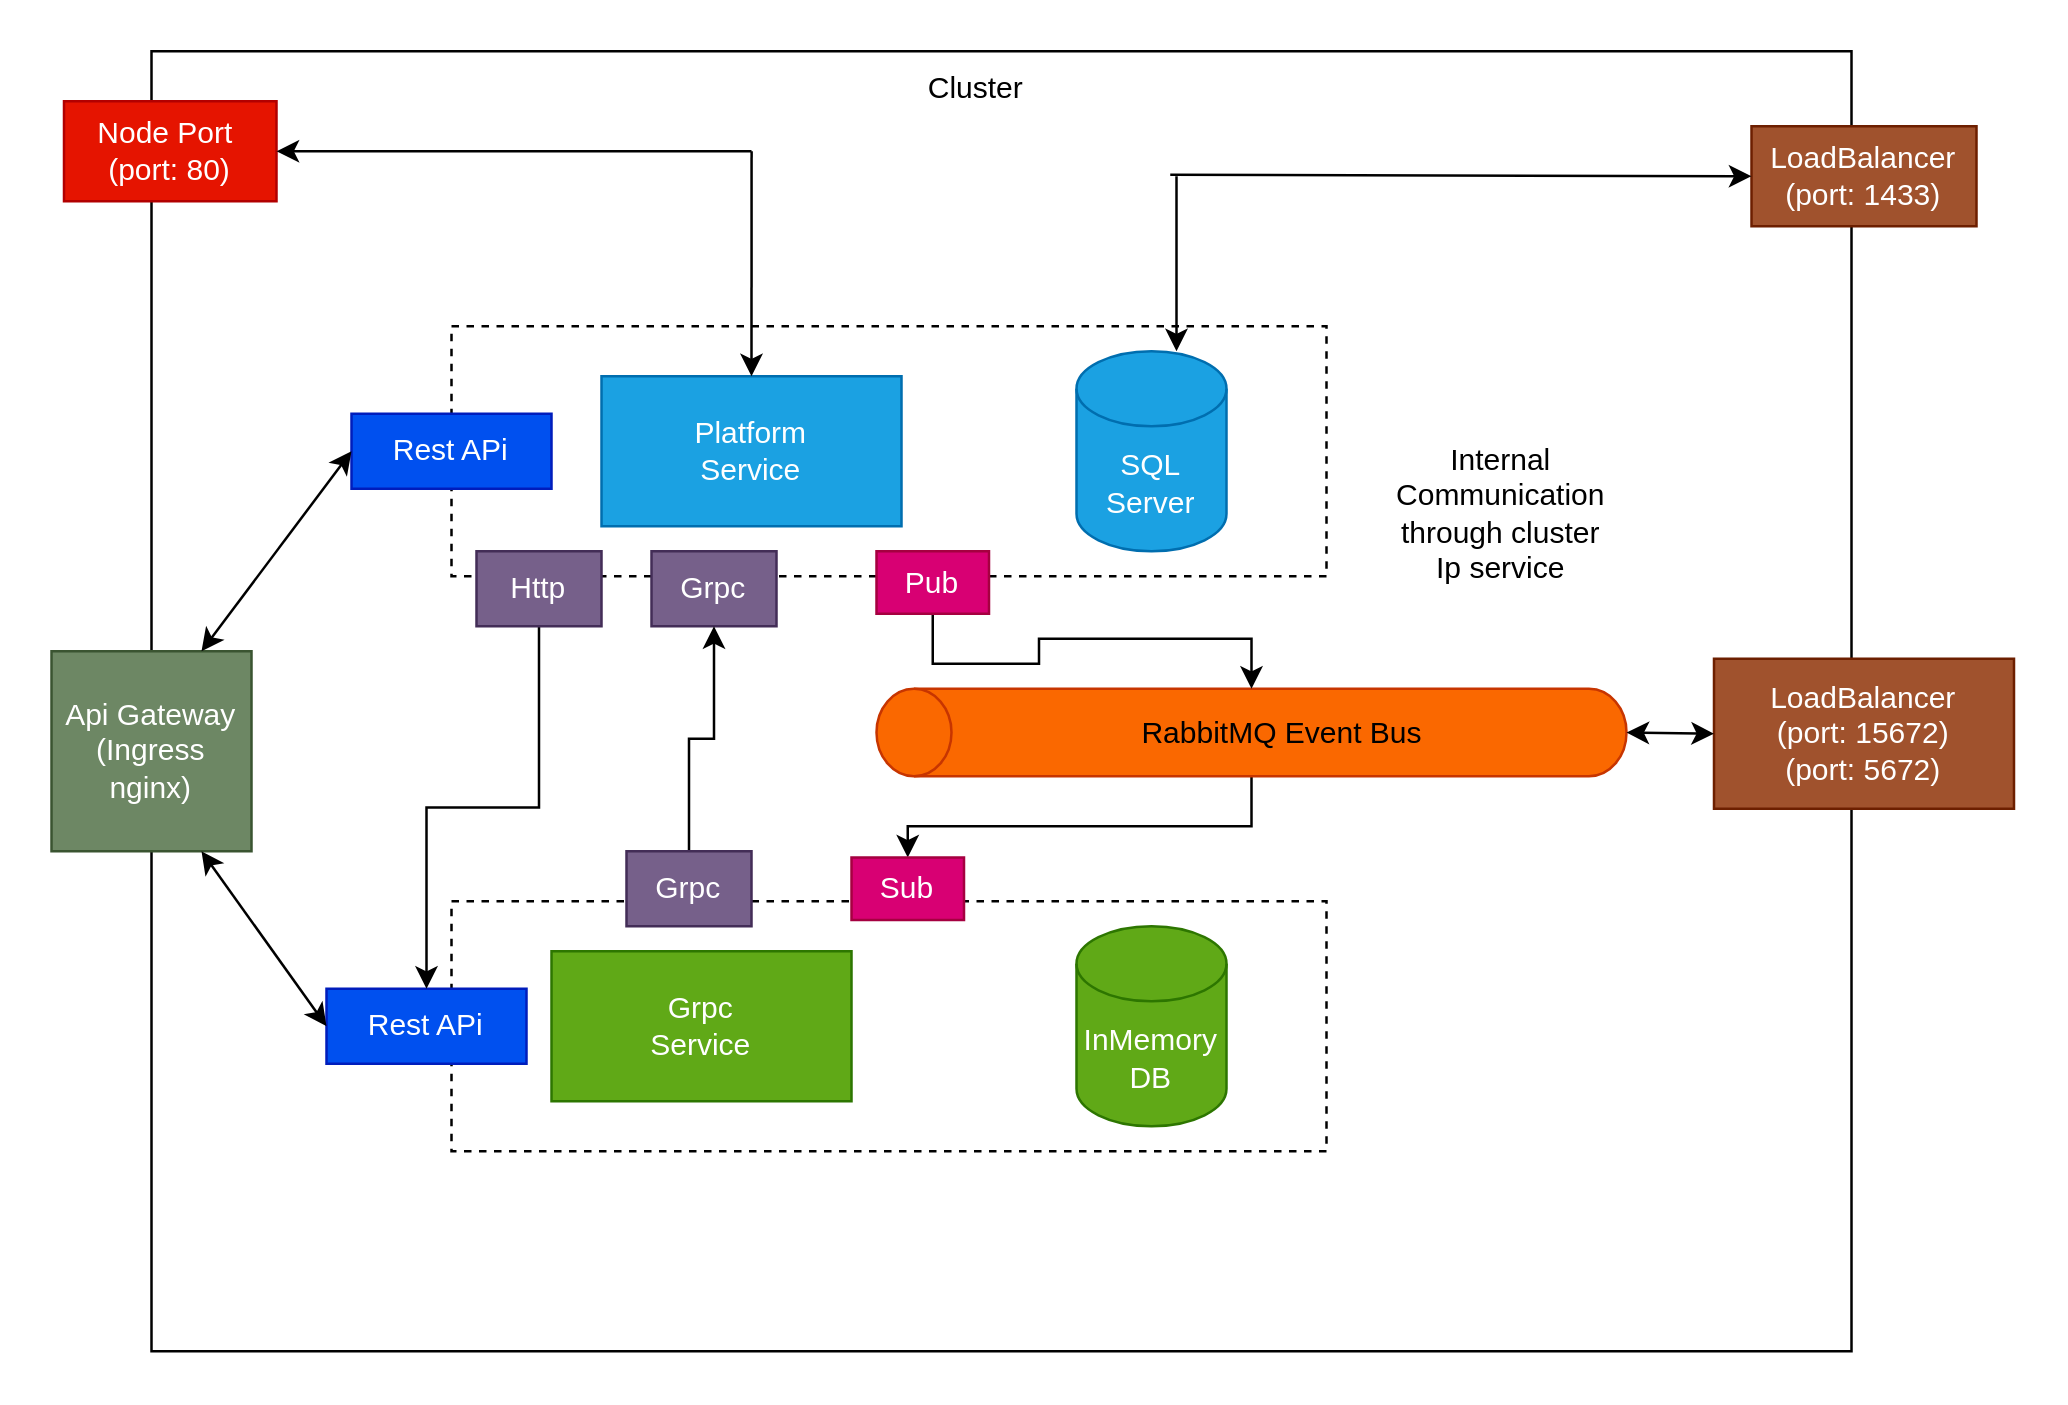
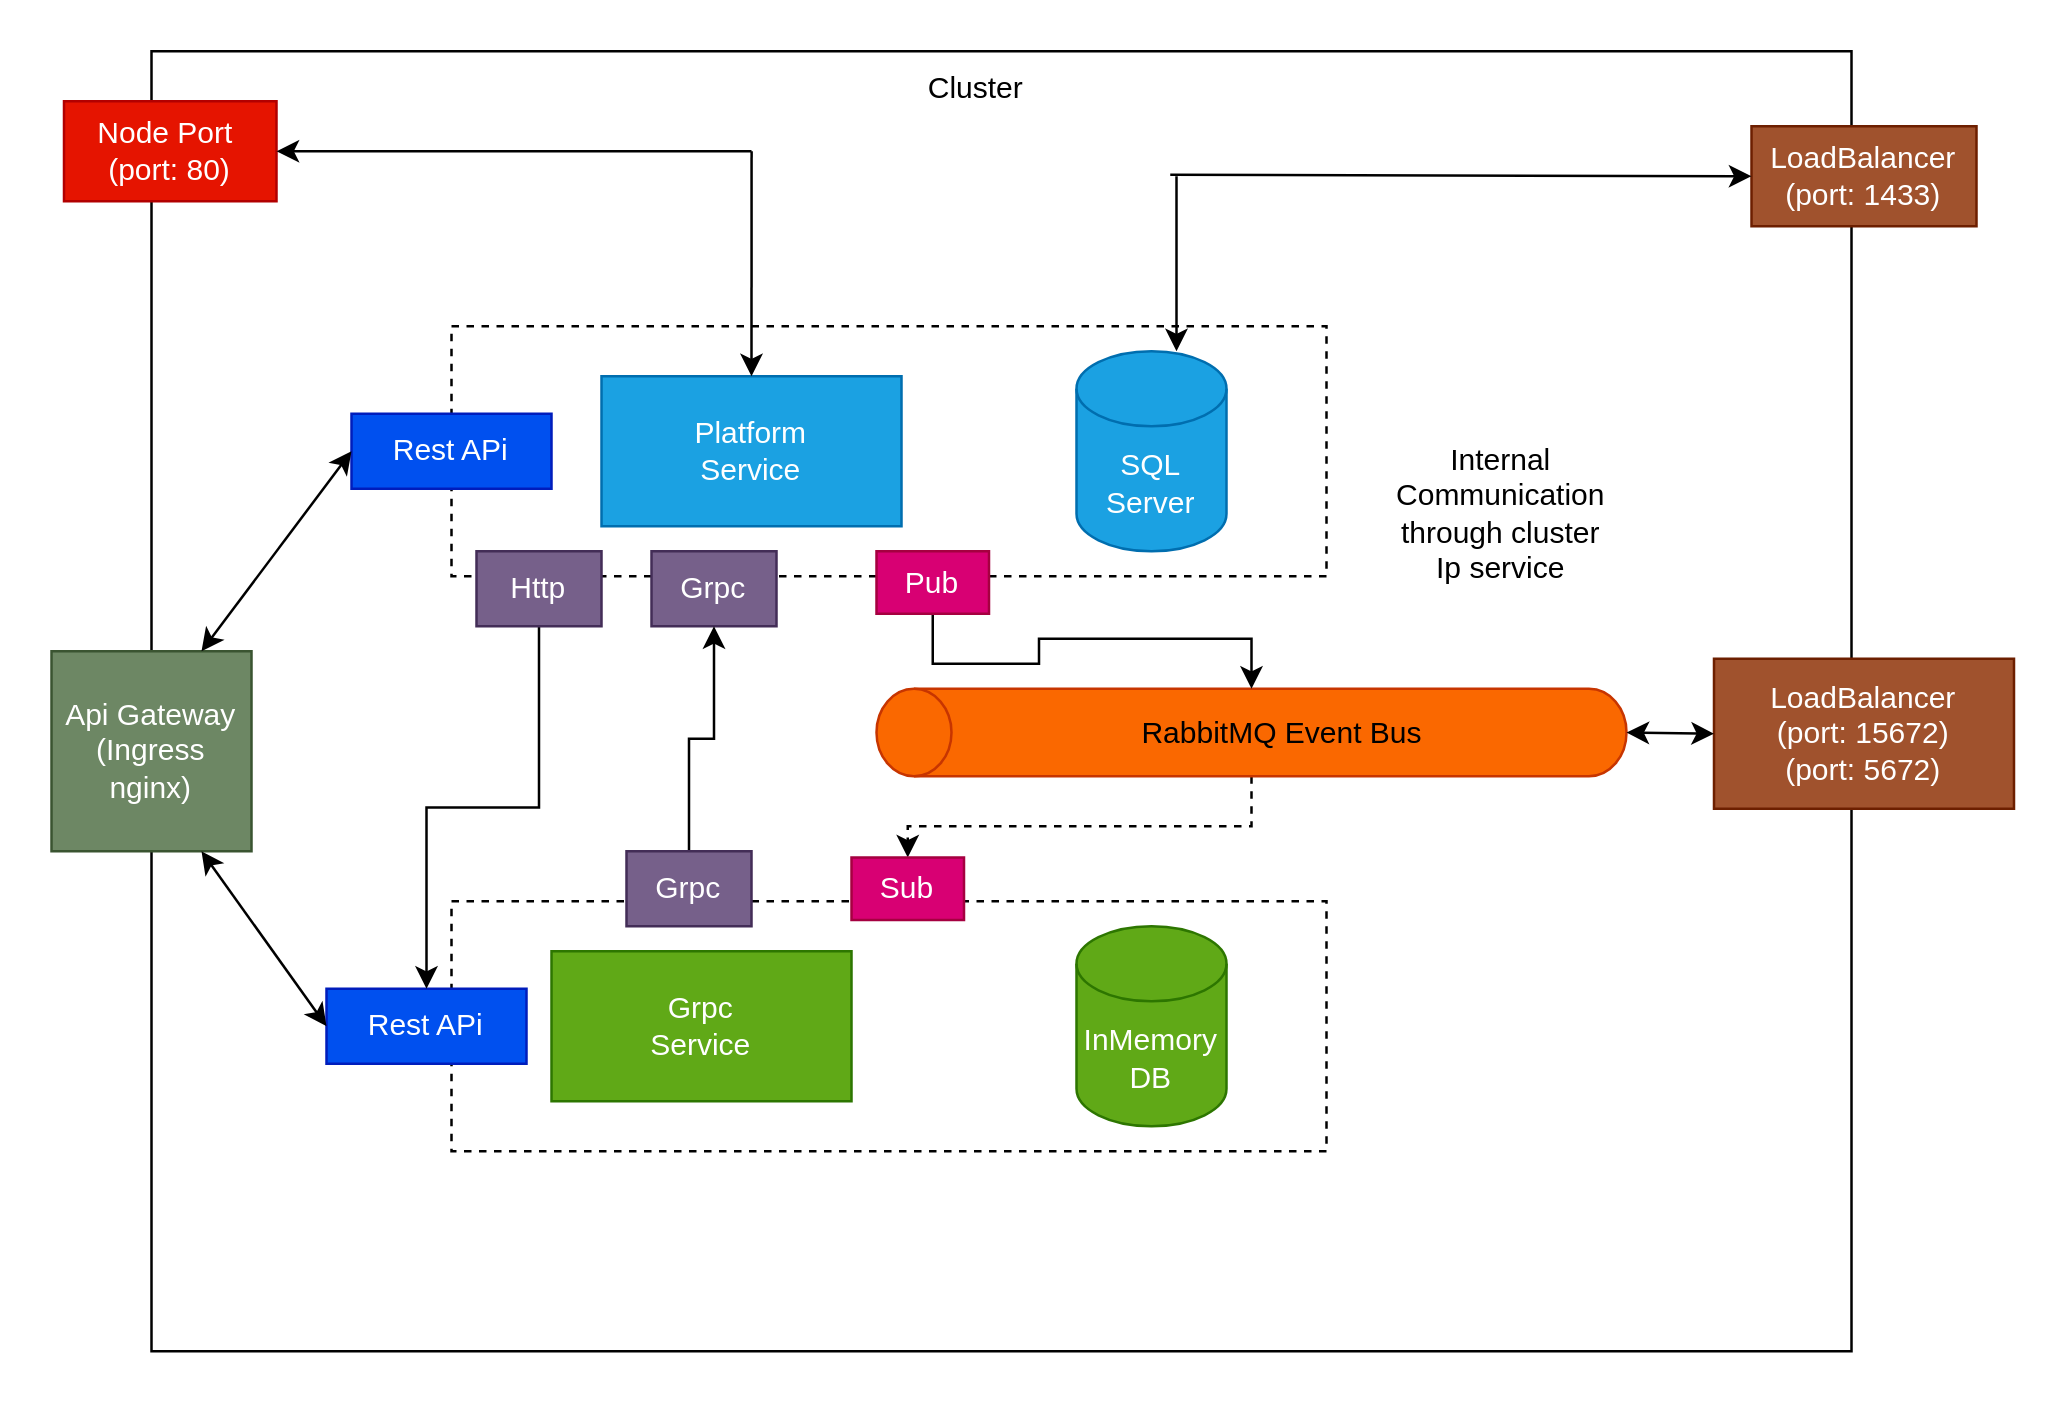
(1096, 826) -> (1096, 826)
